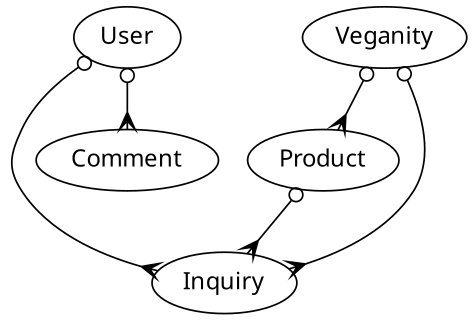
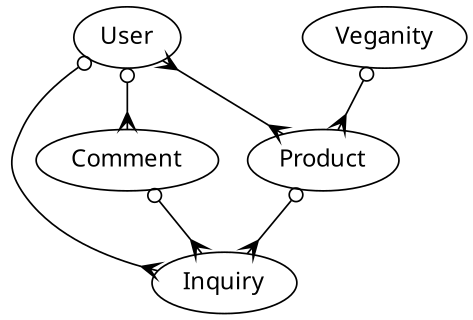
none -> (223, 97)
(408, 198) -> (175, 220)
